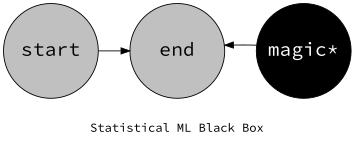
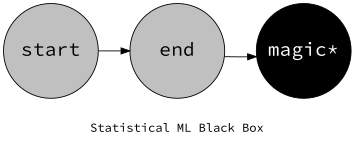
(245, 45) -> (236, 57)
